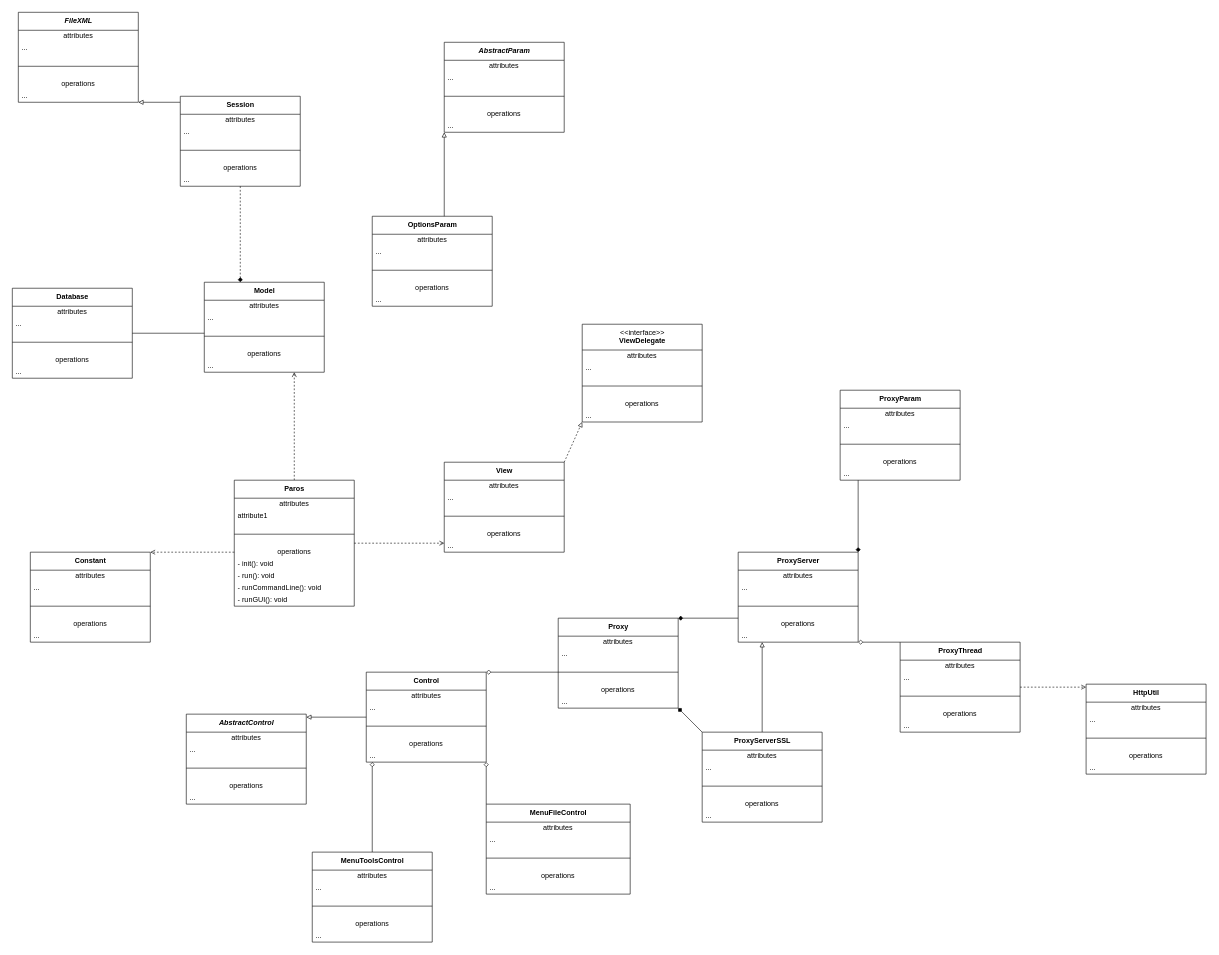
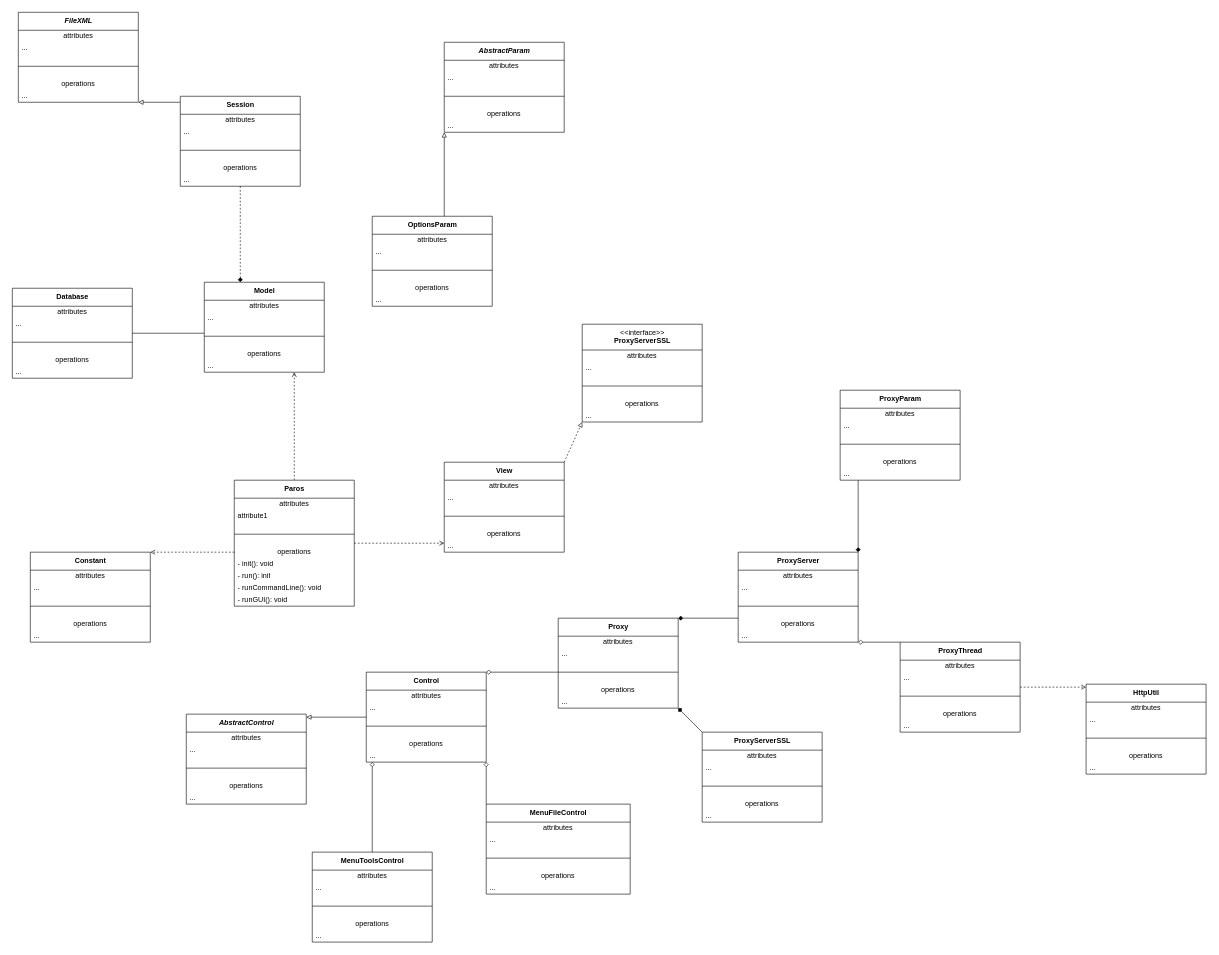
(643, 337) -> (643, 337)
(260, 576) -> (259, 576)
(762, 690) -> none
